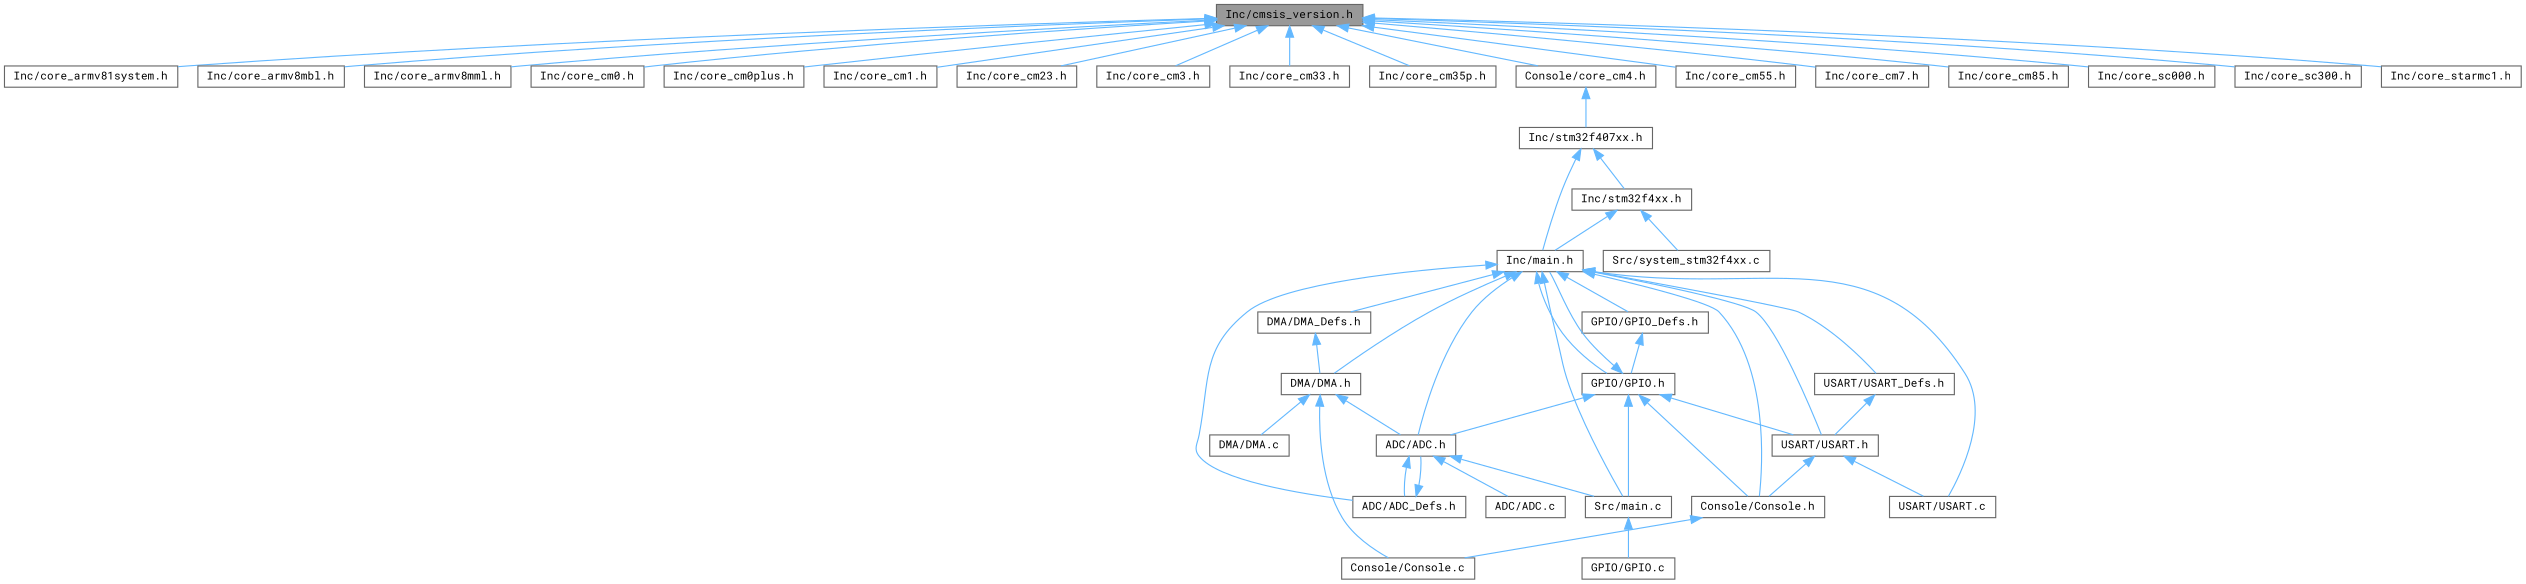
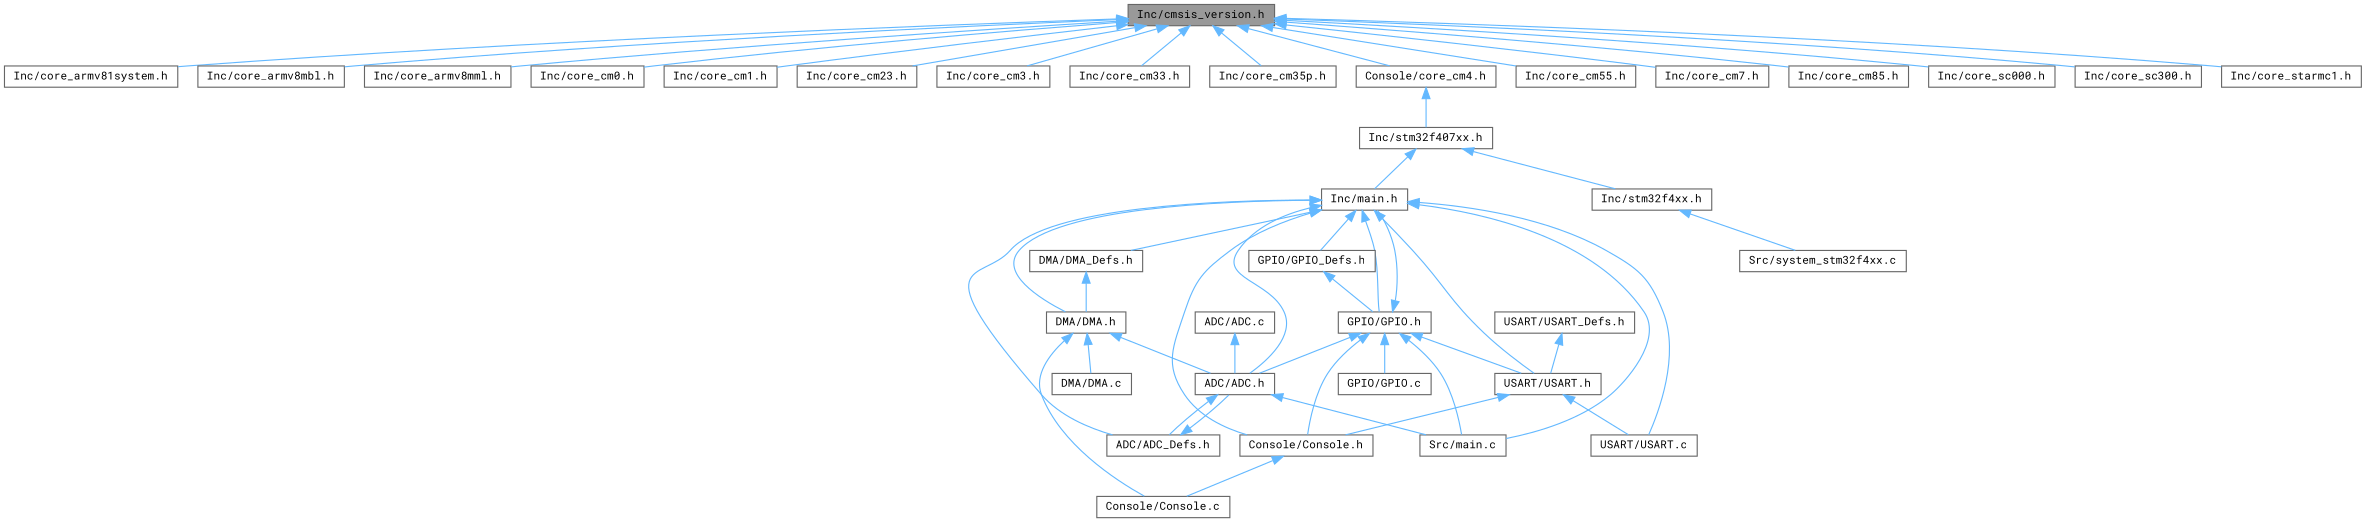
(734, 77) -> none
(1581, 233) -> none
(1753, 302) -> none
(1476, 479) -> (1235, 359)
(1628, 544) -> (1385, 359)
